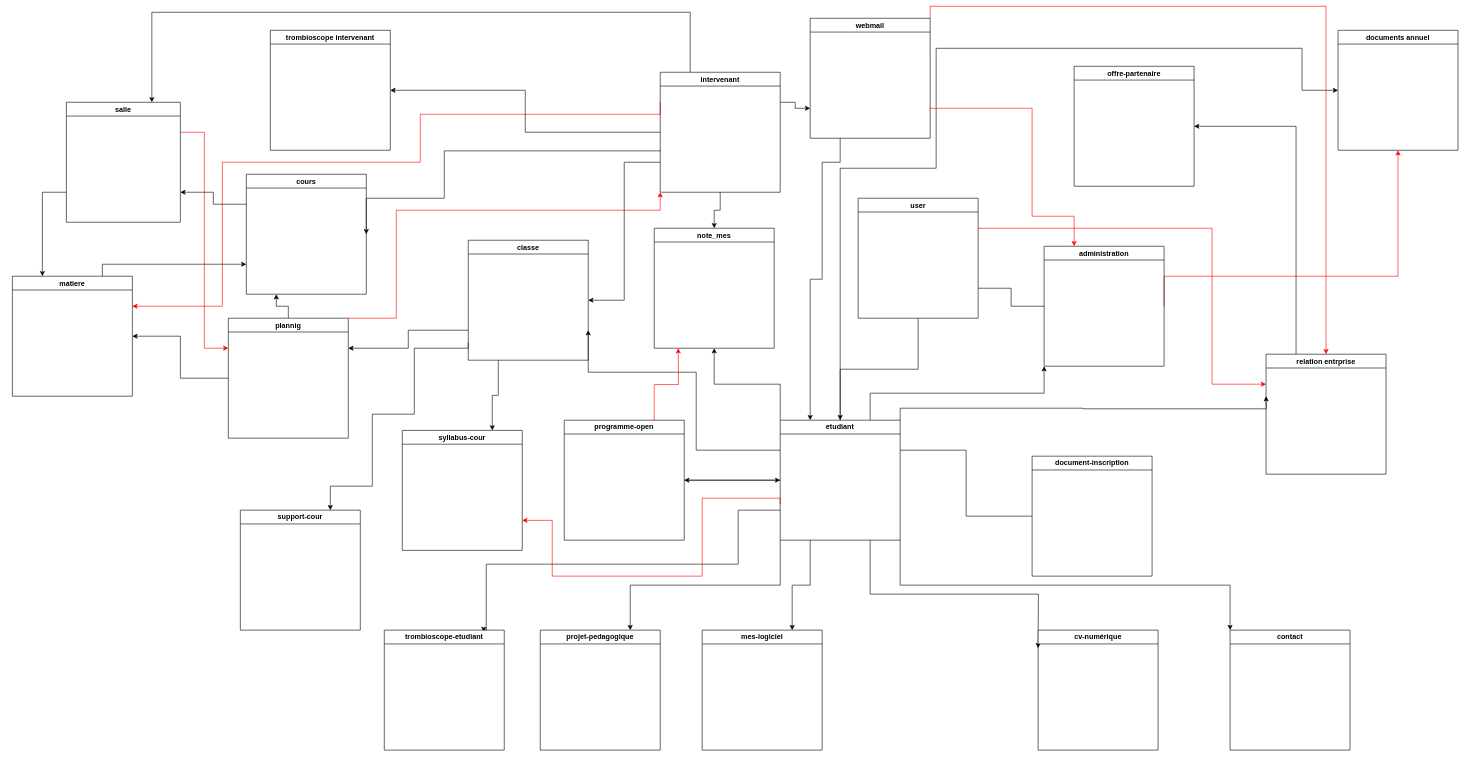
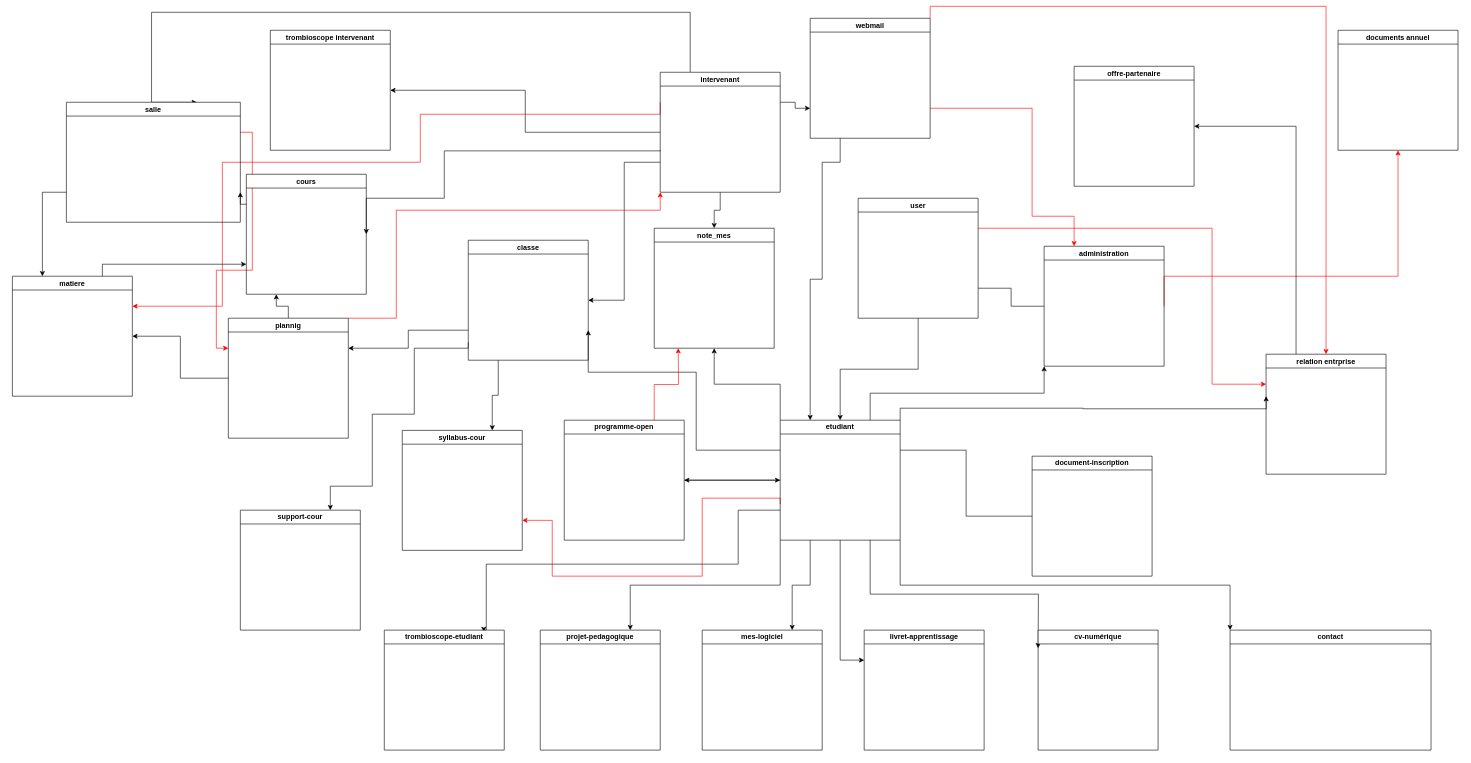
(1301, 48) -> none
(123, 162) -> (153, 162)
none -> (840, 659)
none -> (924, 690)
(1290, 690) -> (1331, 690)
